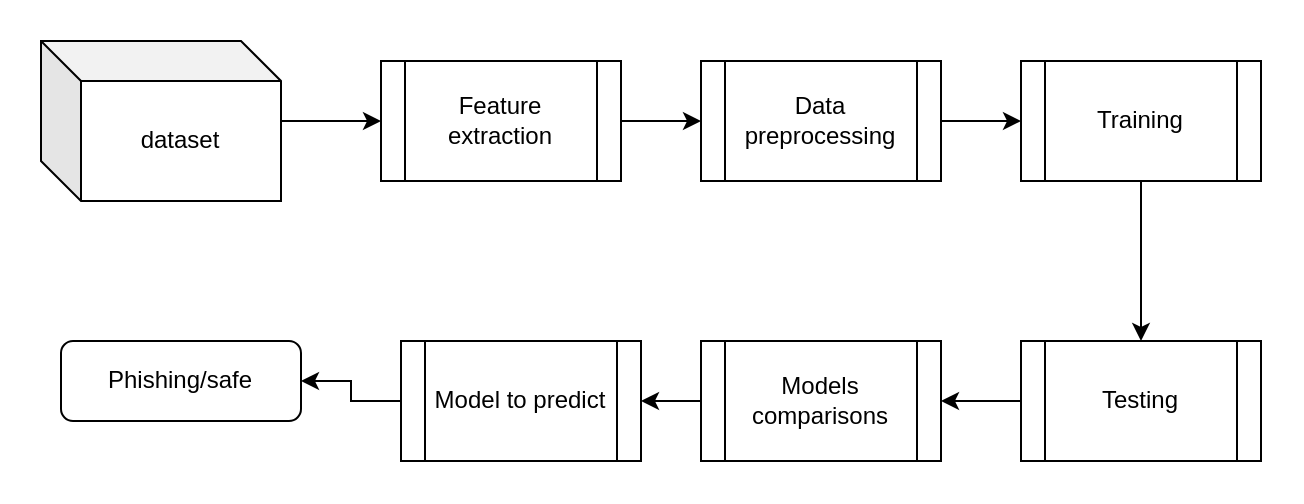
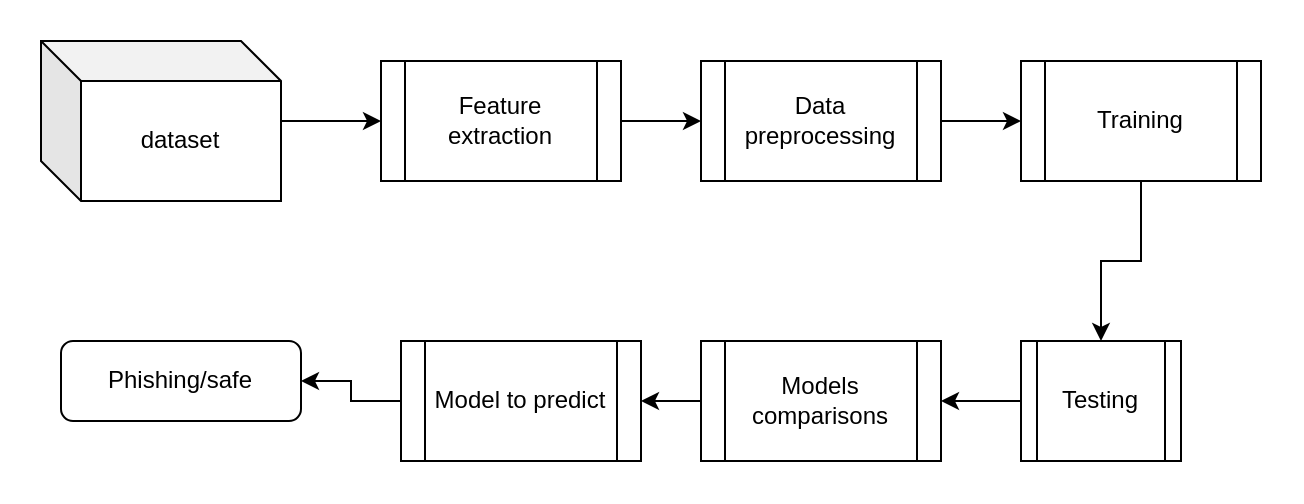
(1141, 401) -> (1101, 401)
